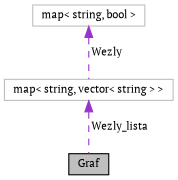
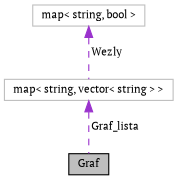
(119, 127) -> (114, 127)
